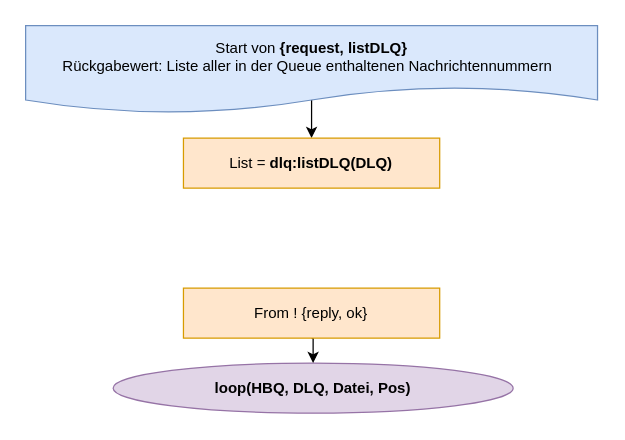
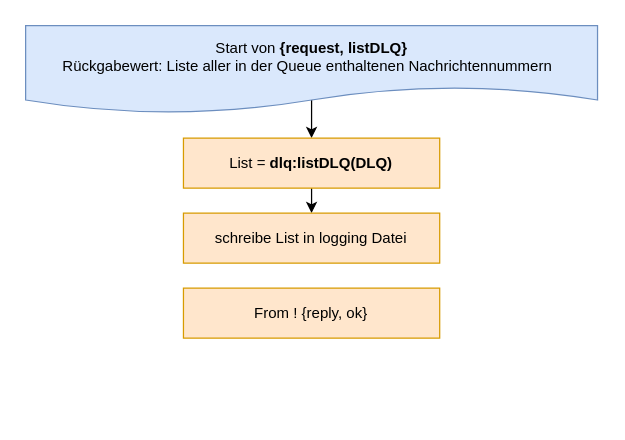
none -> (312, 196)
none -> (312, 238)
(313, 346) -> none
(313, 388) -> none
